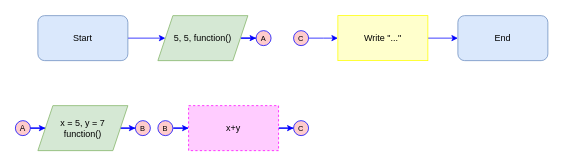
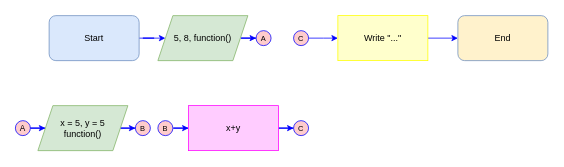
(83, 38) -> (94, 38)
(203, 38) -> (203, 38)
(503, 38) -> (503, 38)
(83, 128) -> (83, 128)
(234, 128) -> (234, 128)
